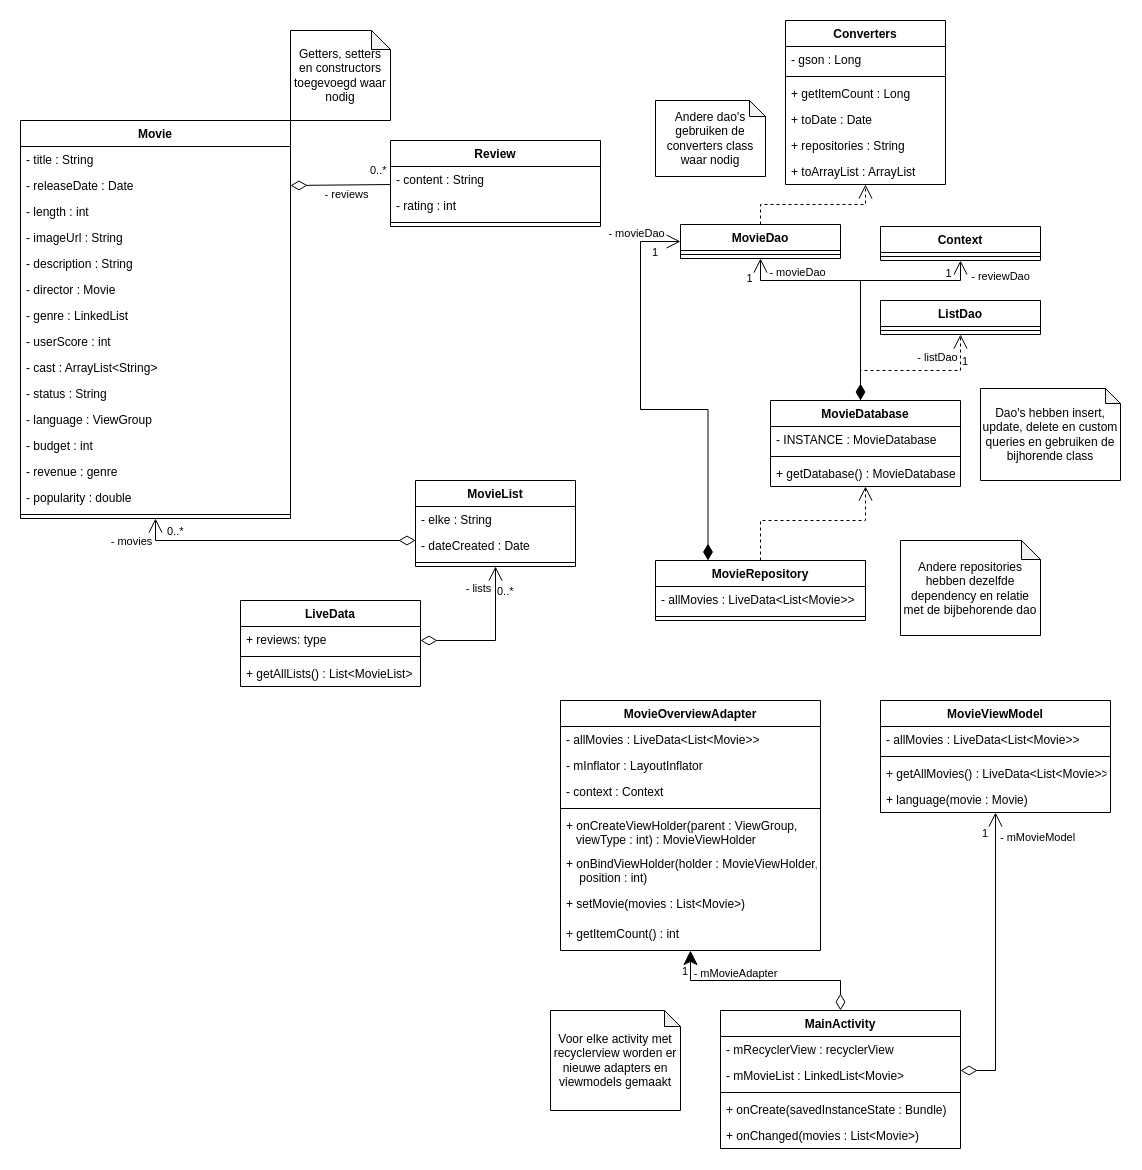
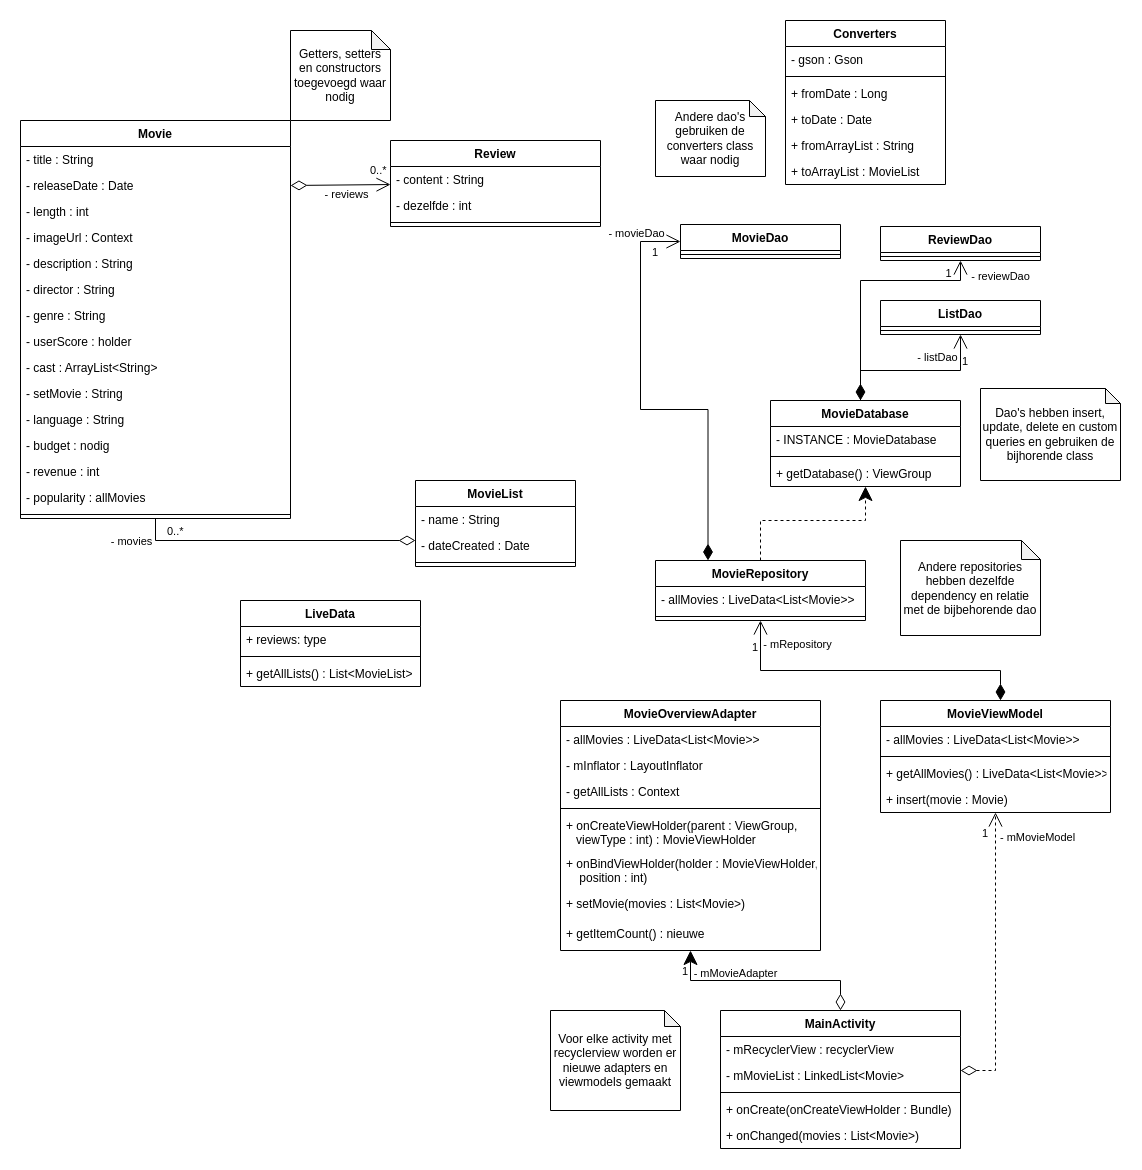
(828, 60) -> (828, 60)
(855, 94) -> (842, 94)
(857, 146) -> (862, 146)
(866, 172) -> (864, 172)
(384, 185) -> (384, 185)
(812, 205) -> none
(434, 206) -> (440, 206)
(79, 238) -> (84, 238)
(960, 240) -> (960, 240)
(801, 281) -> none
(77, 290) -> (80, 290)
(84, 316) -> (72, 316)
(75, 342) -> (85, 342)
(927, 371) -> (927, 371)
(75, 394) -> (80, 394)
(91, 420) -> (80, 420)
(65, 446) -> (72, 446)
(77, 472) -> (69, 472)
(872, 474) -> (859, 474)
(866, 495) -> (866, 499)
(86, 498) -> (93, 498)
(462, 520) -> (464, 520)
(156, 525) -> (156, 525)
(496, 634) -> none
none -> (865, 671)
(624, 792) -> (632, 792)
(959, 800) -> (952, 800)
(632, 934) -> (642, 934)
(996, 952) -> (996, 952)
(849, 1110) -> (846, 1110)
